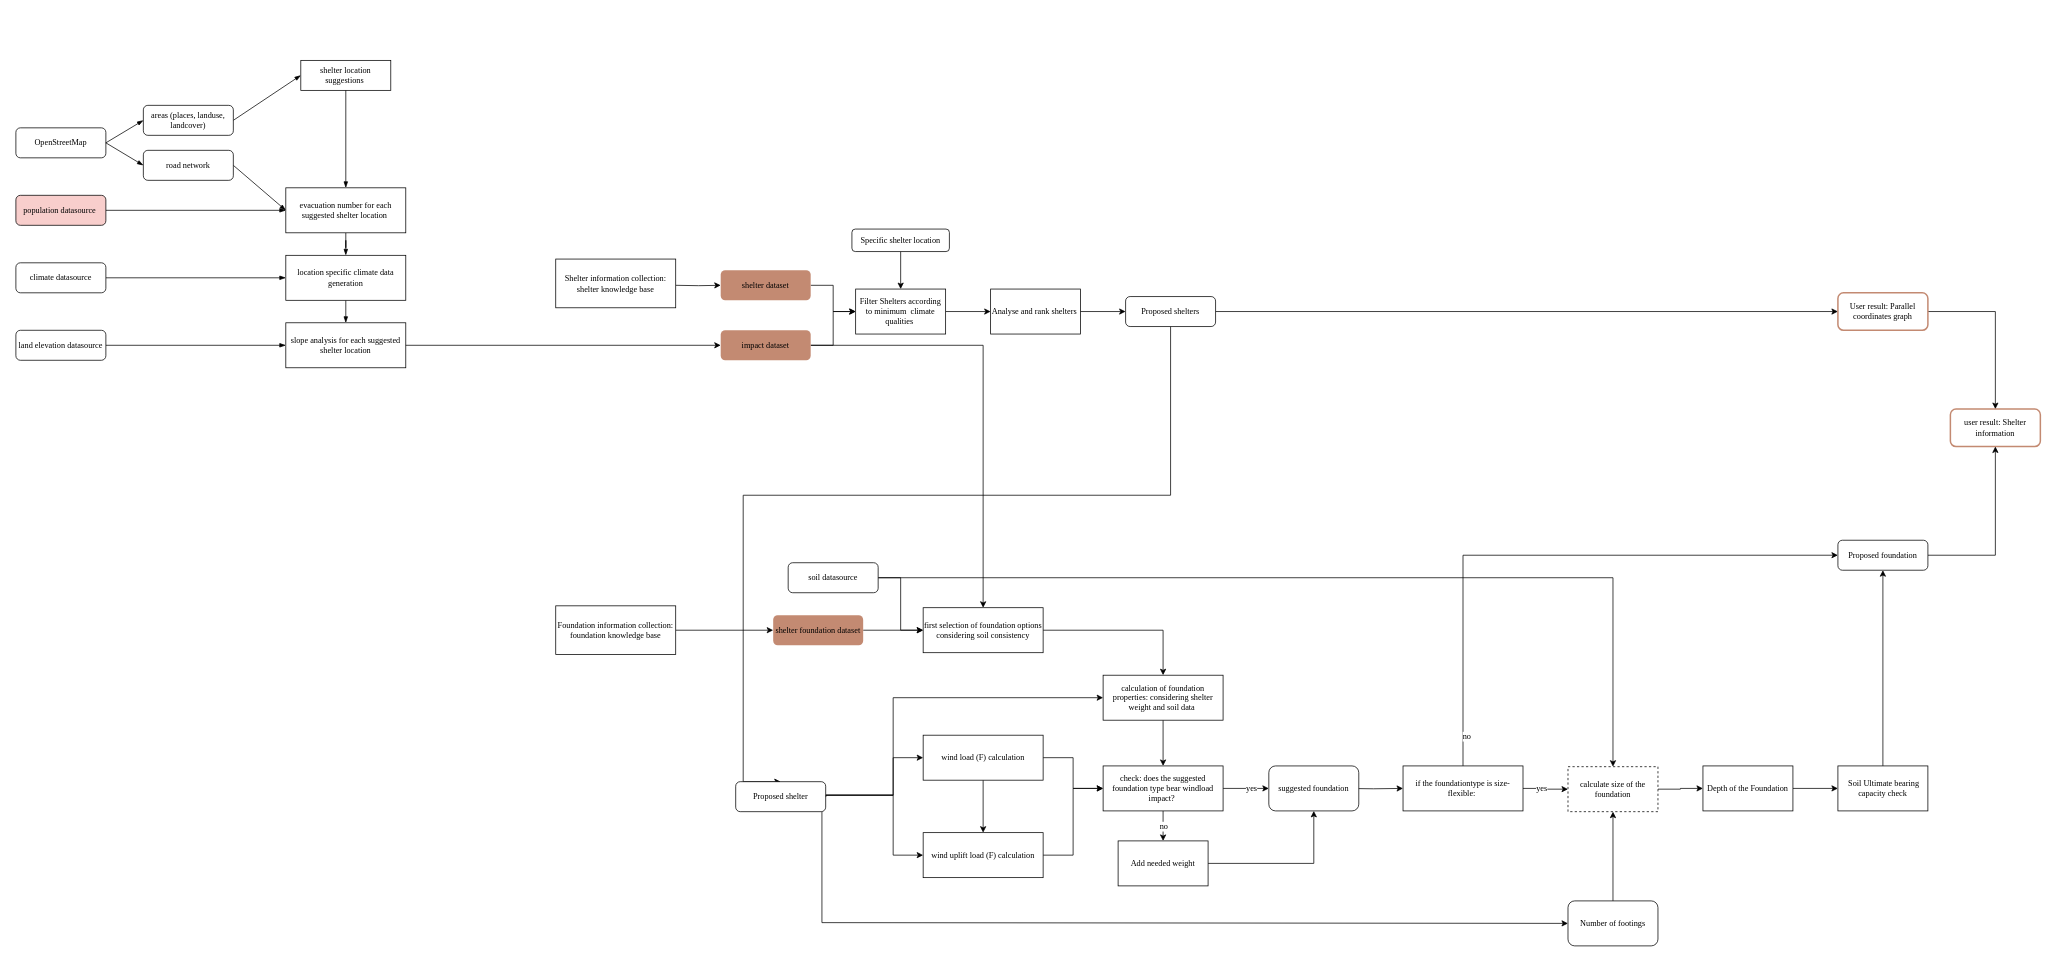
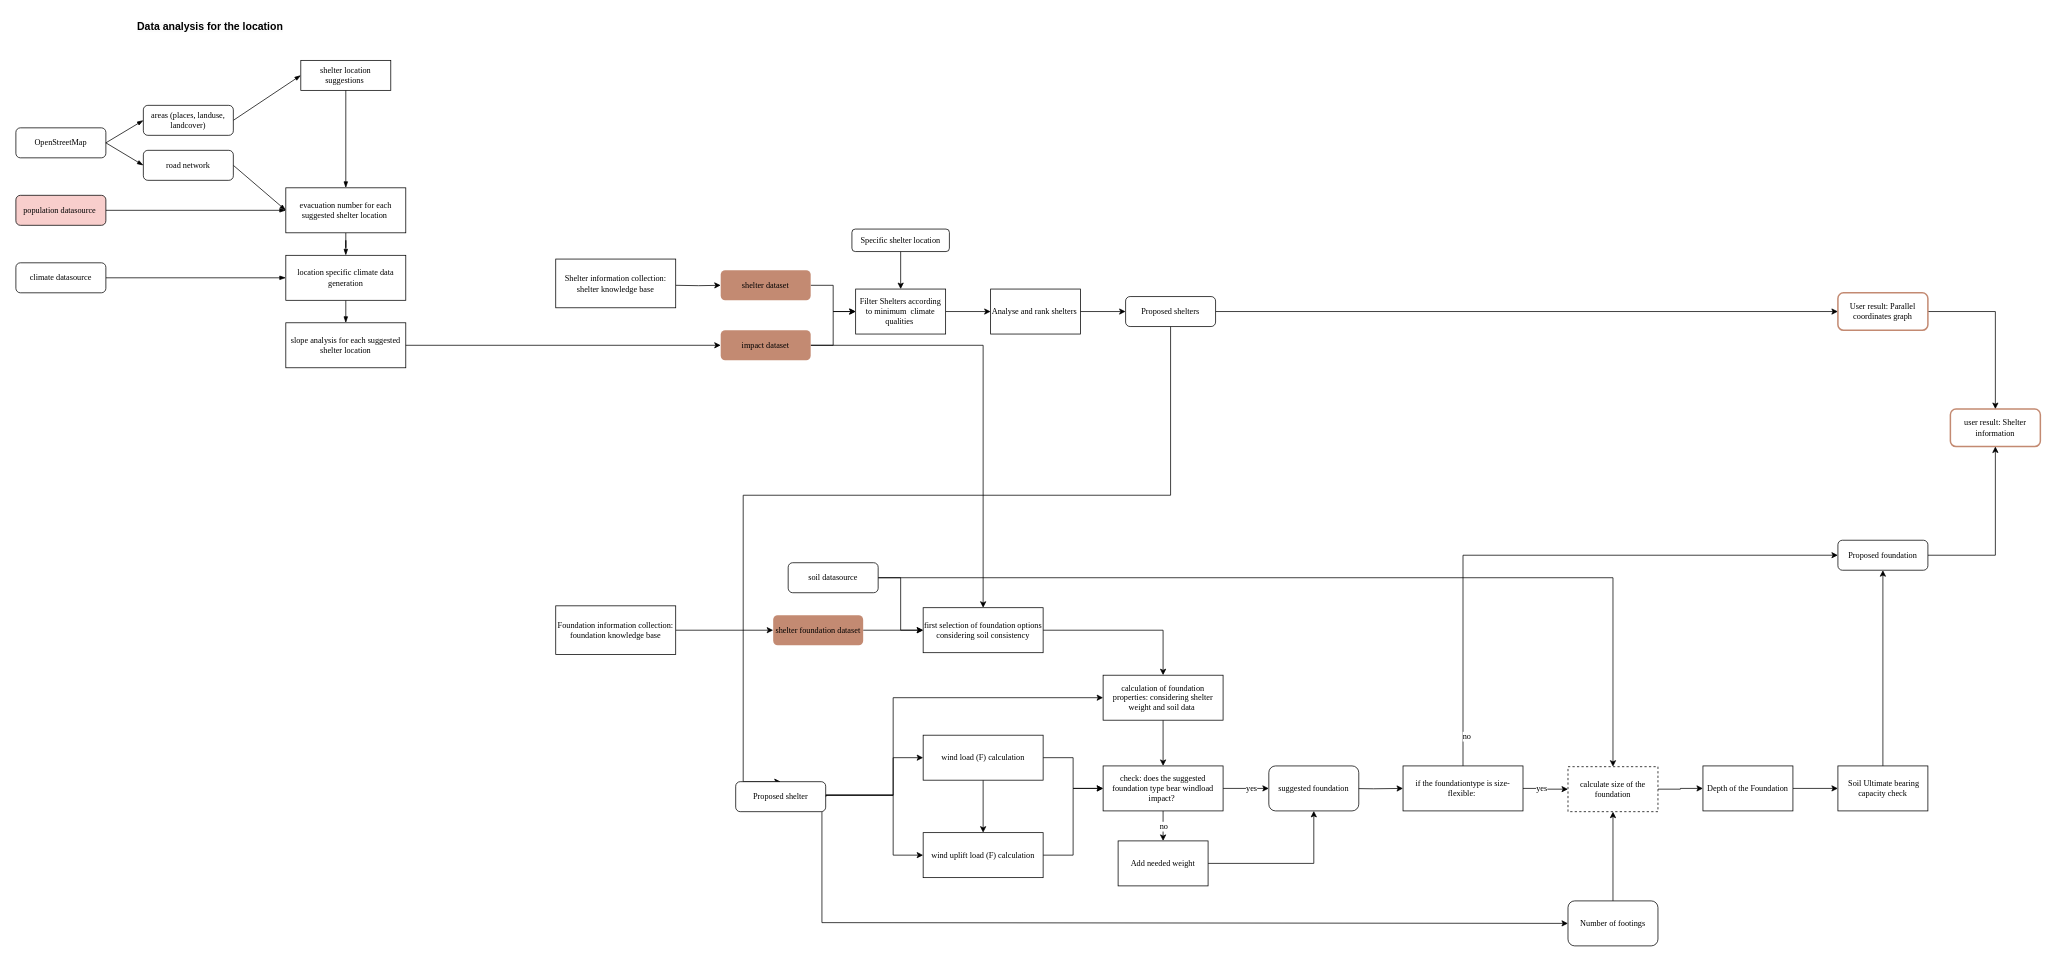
none -> (218, 30)
(60, 345) -> none
(192, 345) -> none
